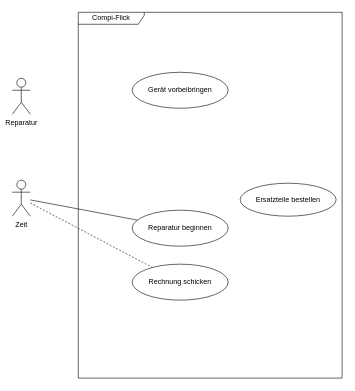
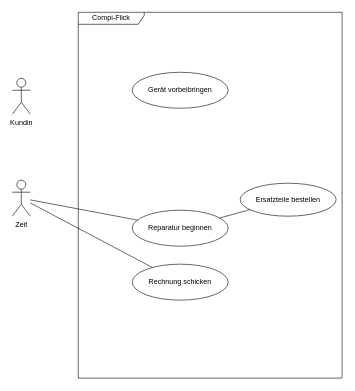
(22, 123) -> (22, 123)
none -> (234, 214)
(91, 235) -> (91, 235)
